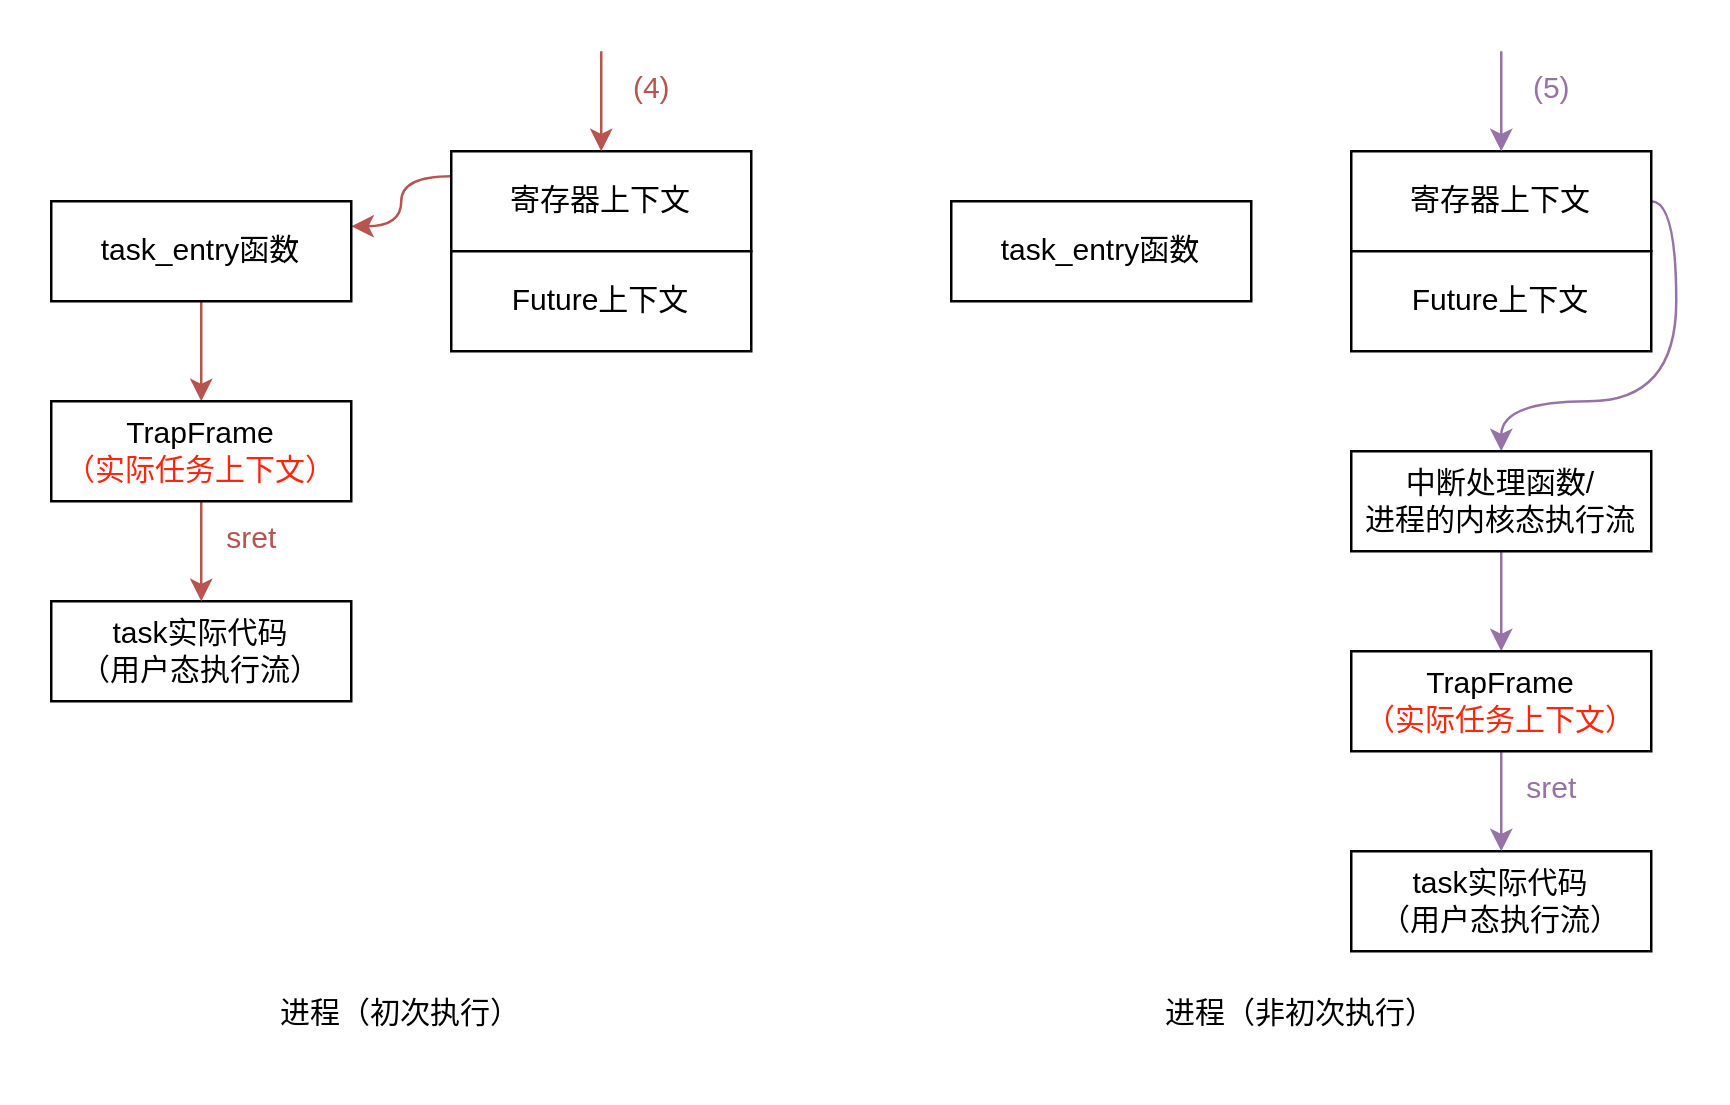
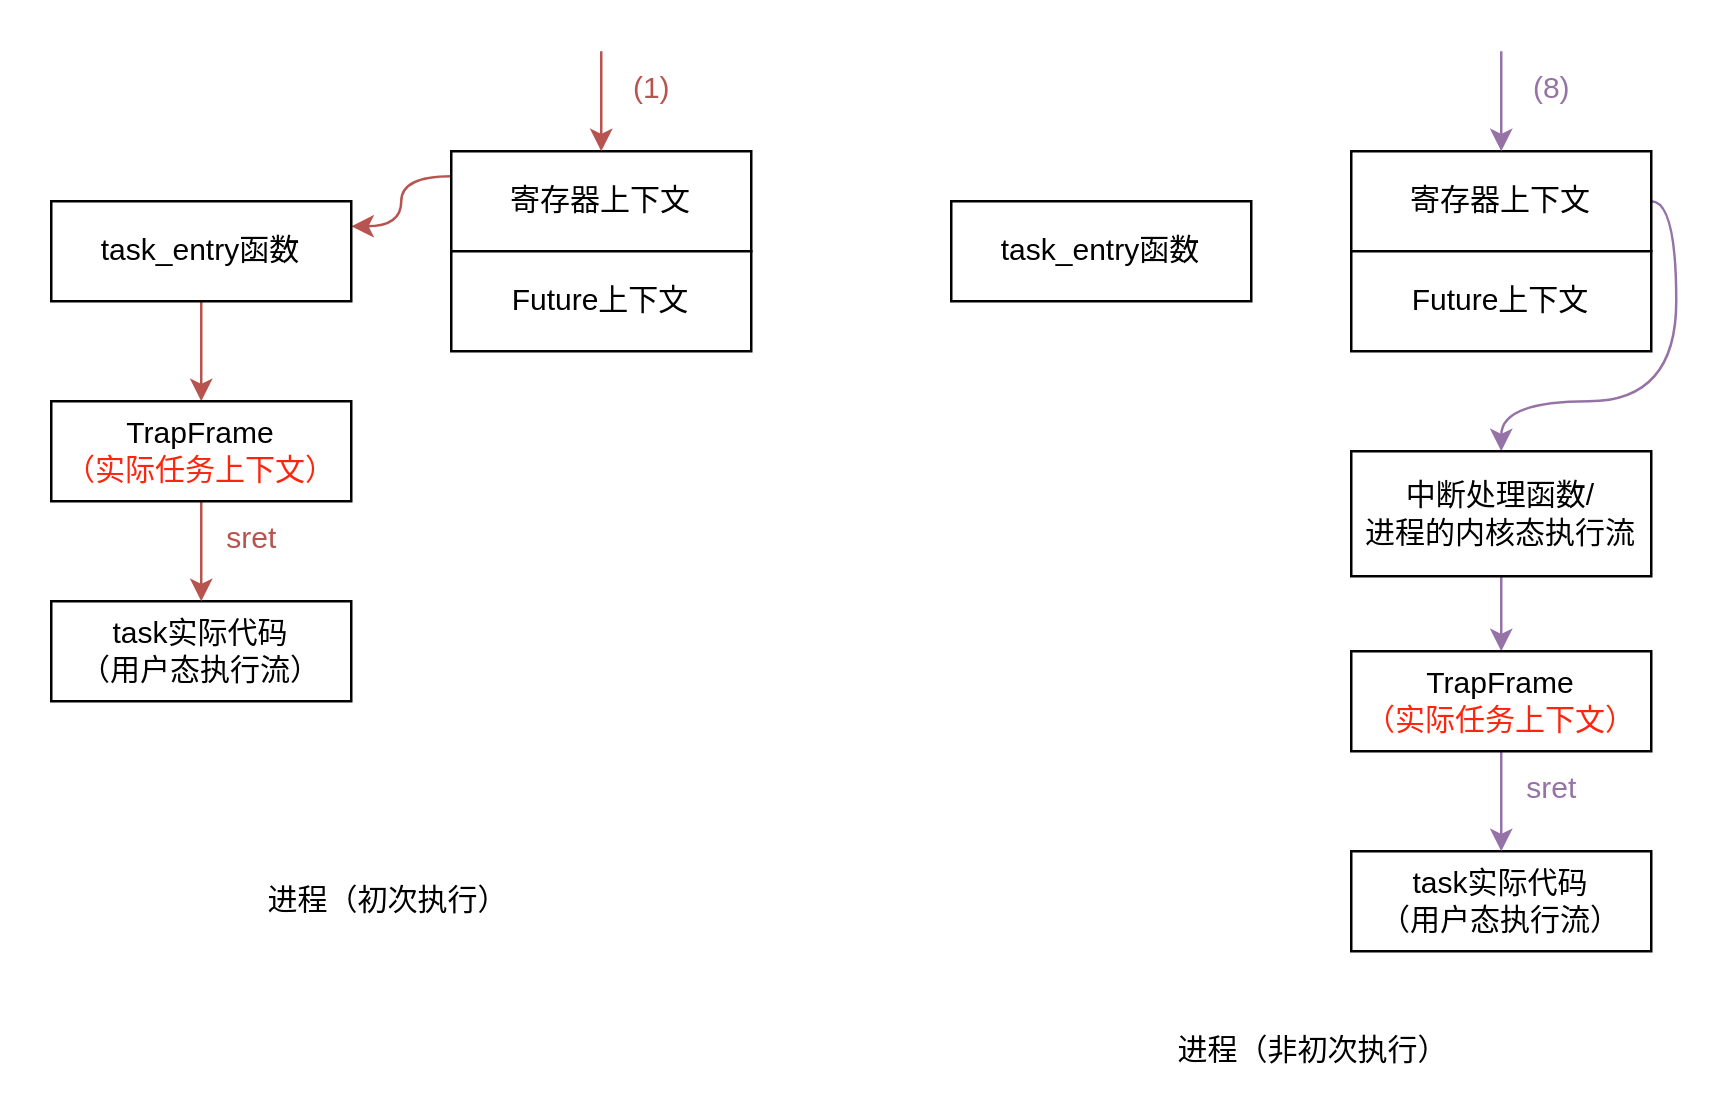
(653, 89) -> (653, 89)
(1553, 89) -> (1553, 89)
(1501, 501) -> (1501, 514)
(401, 1014) -> (389, 901)
(1301, 1014) -> (1314, 1051)
